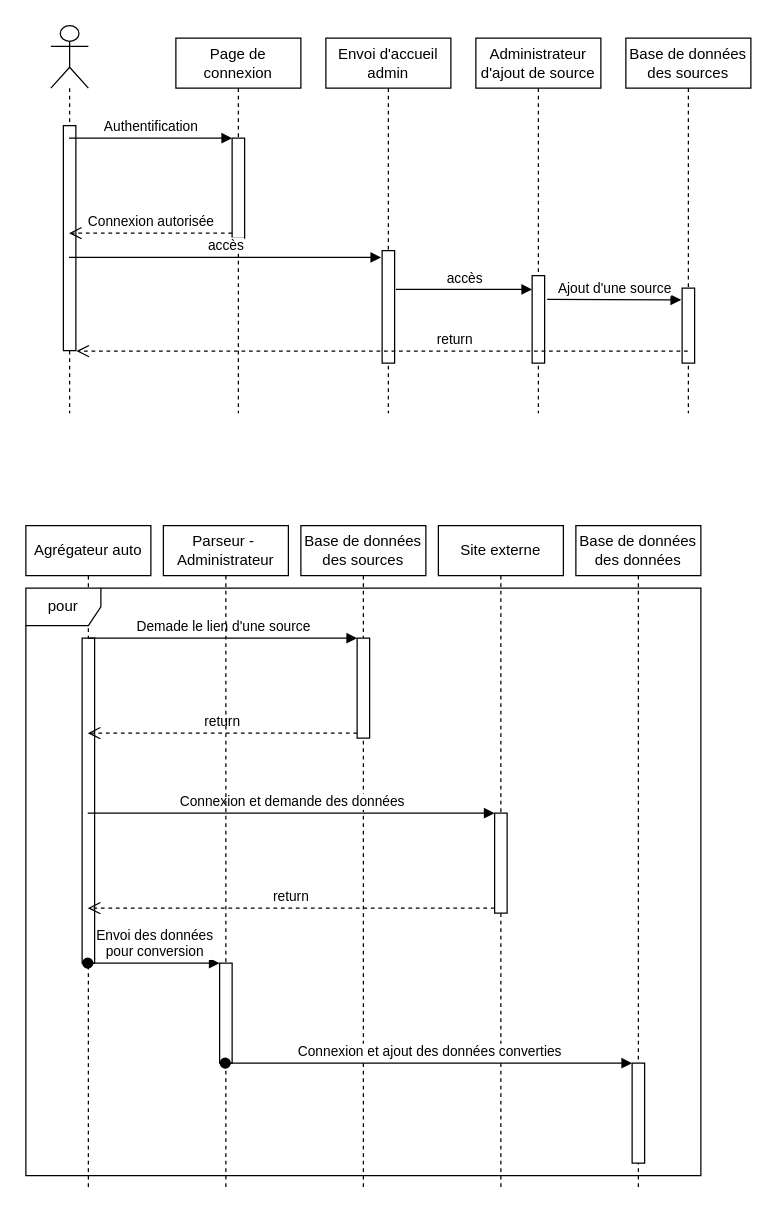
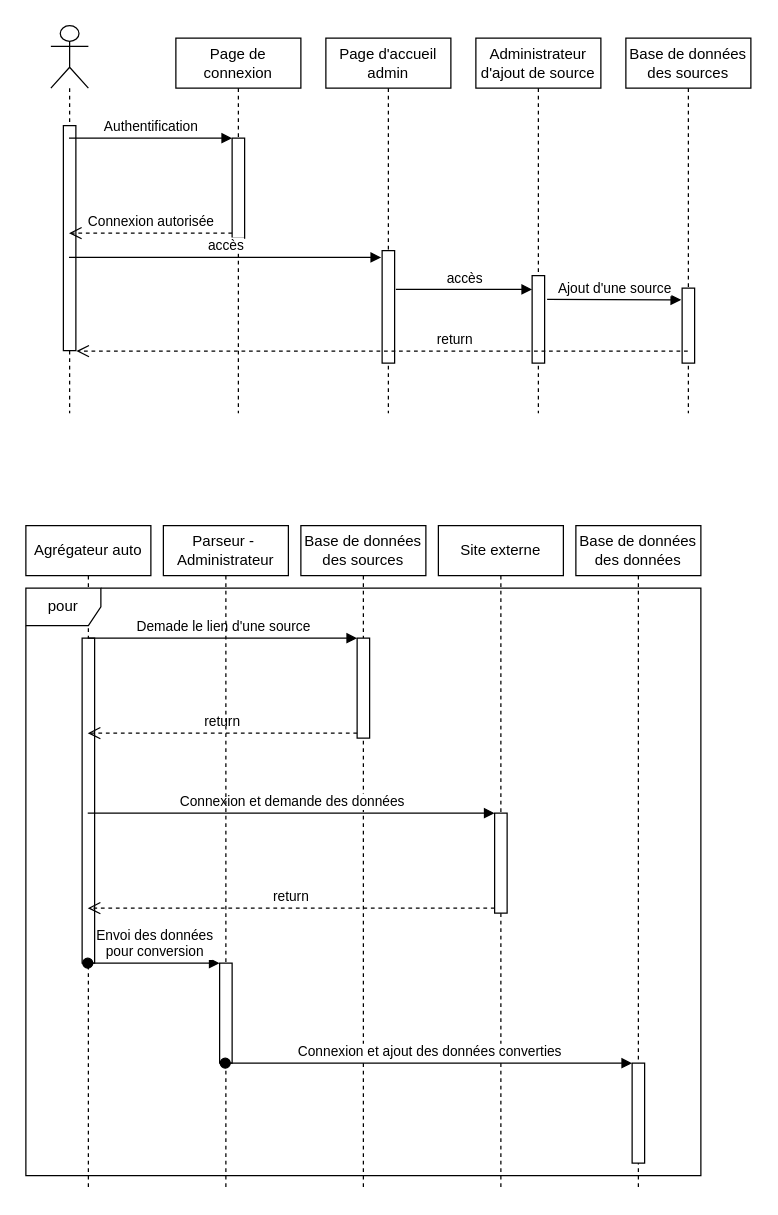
(388, 63) -> (388, 63)
